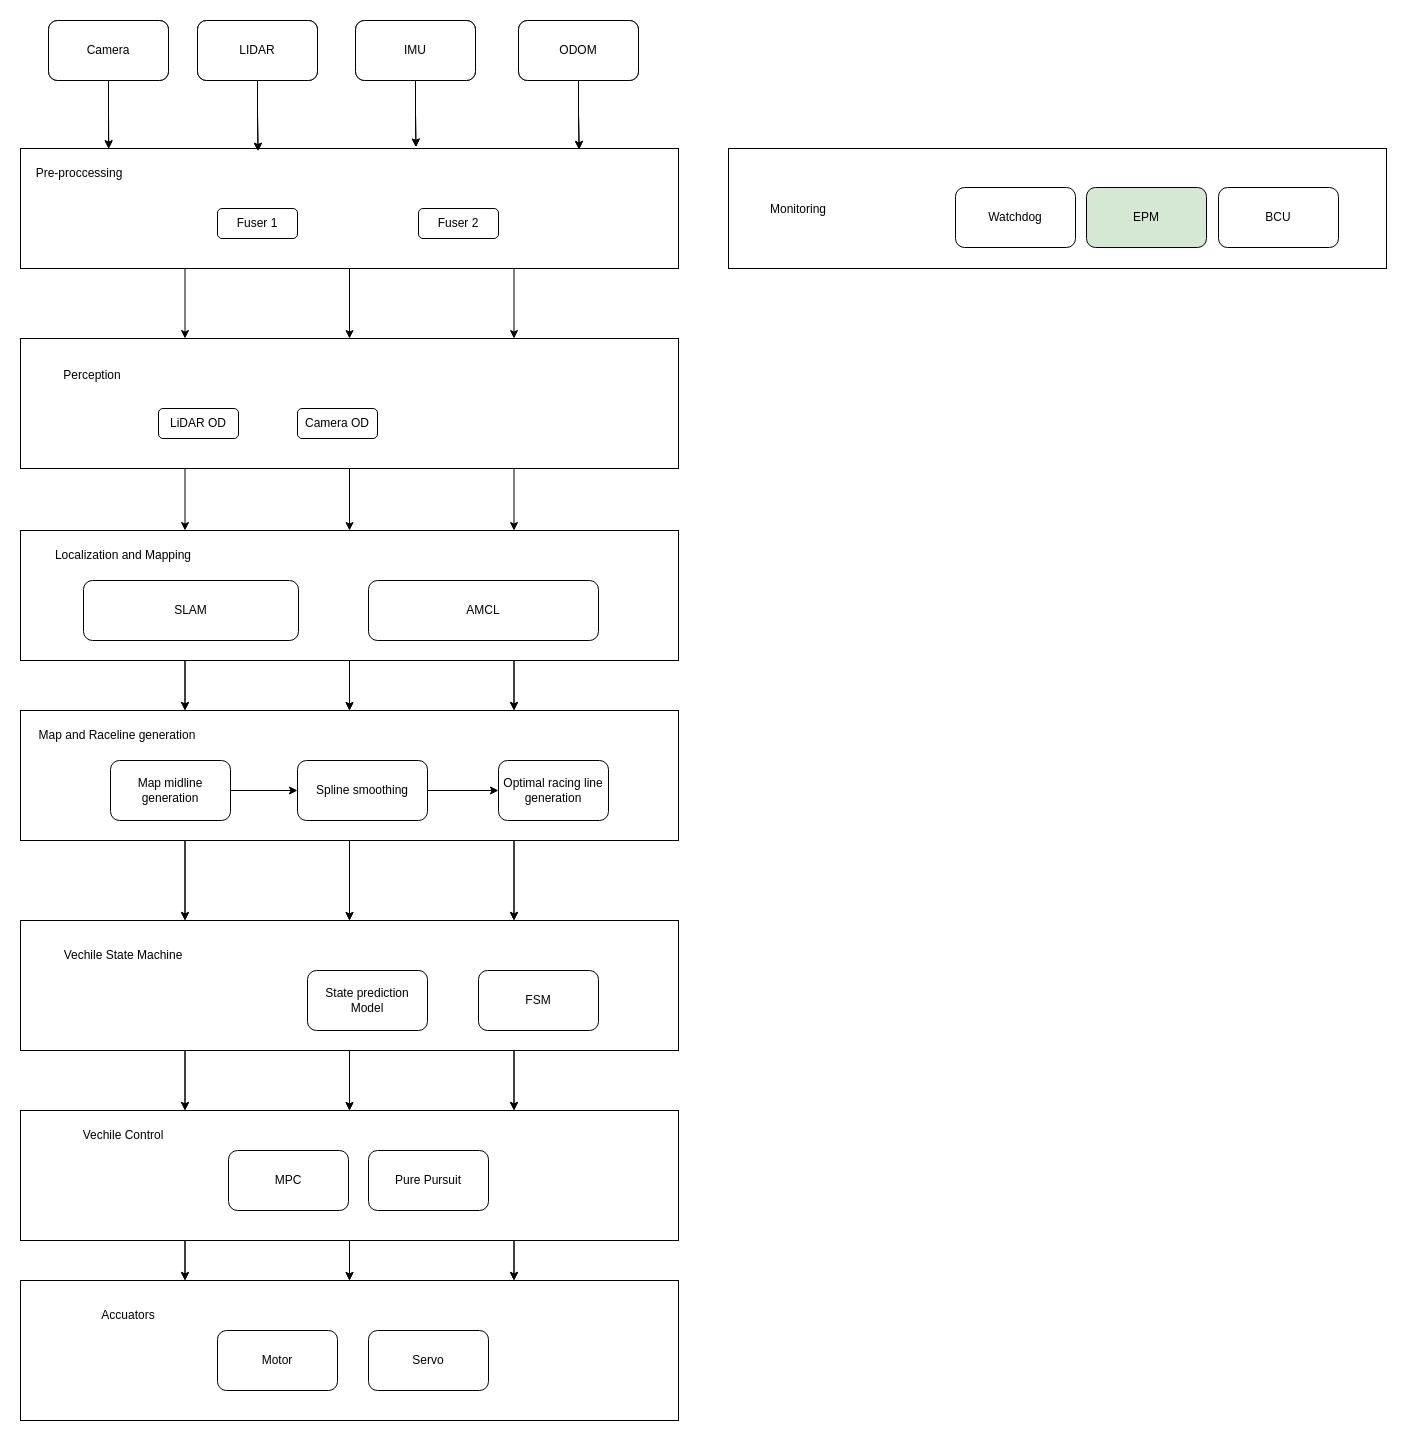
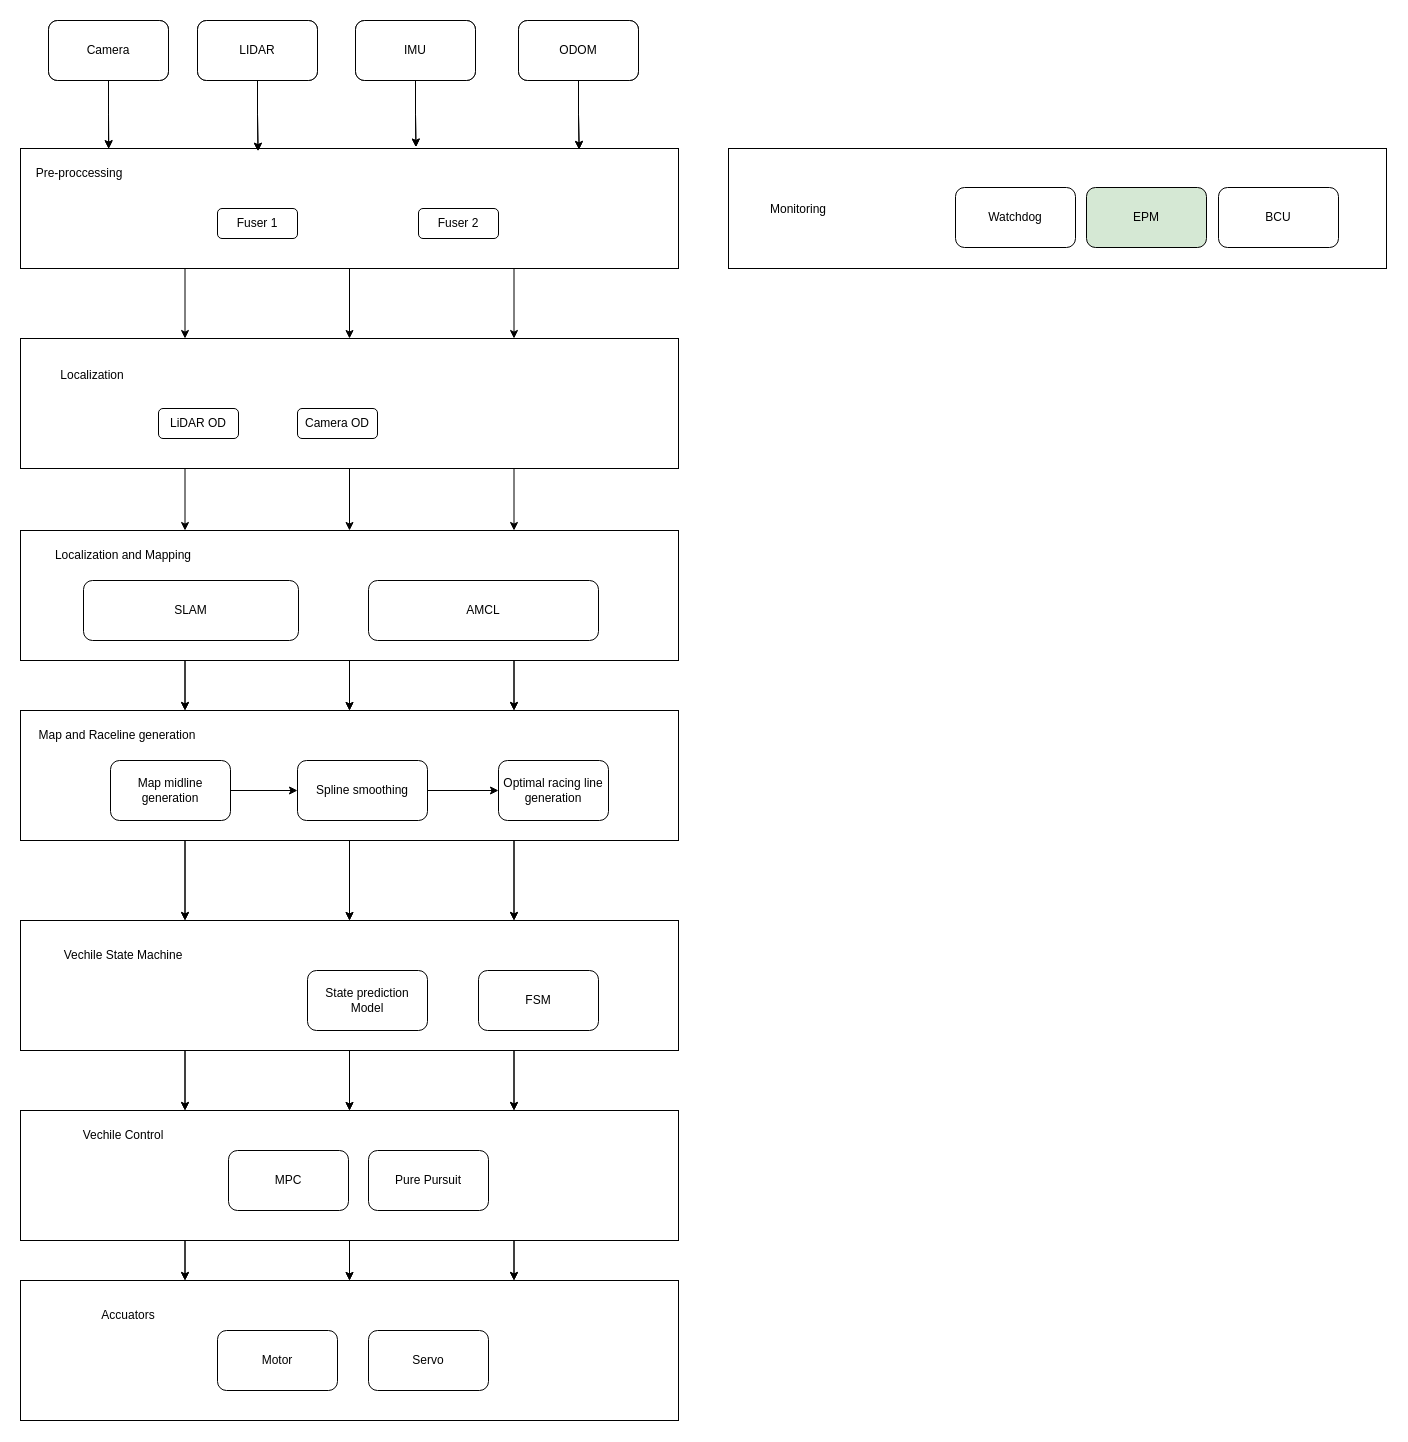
(93, 376) -> (93, 376)
